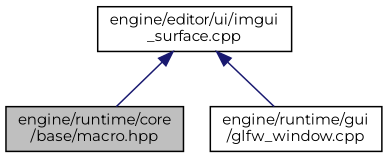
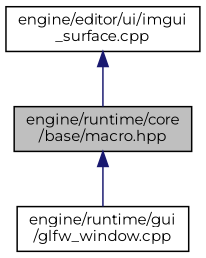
(251, 84) -> (103, 187)
